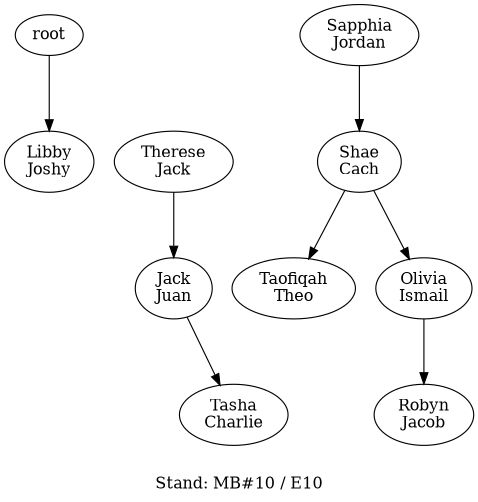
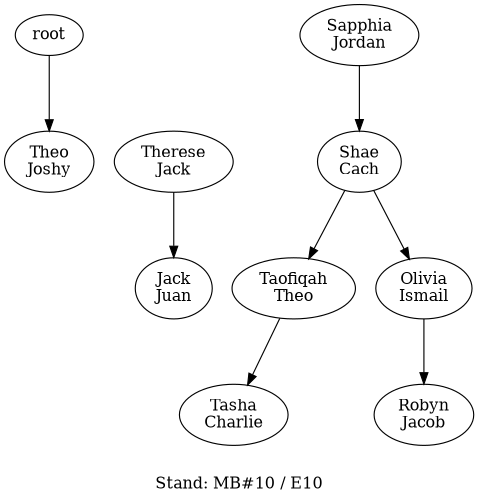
(49, 162) -> (49, 162)
(201, 346) -> (266, 347)
